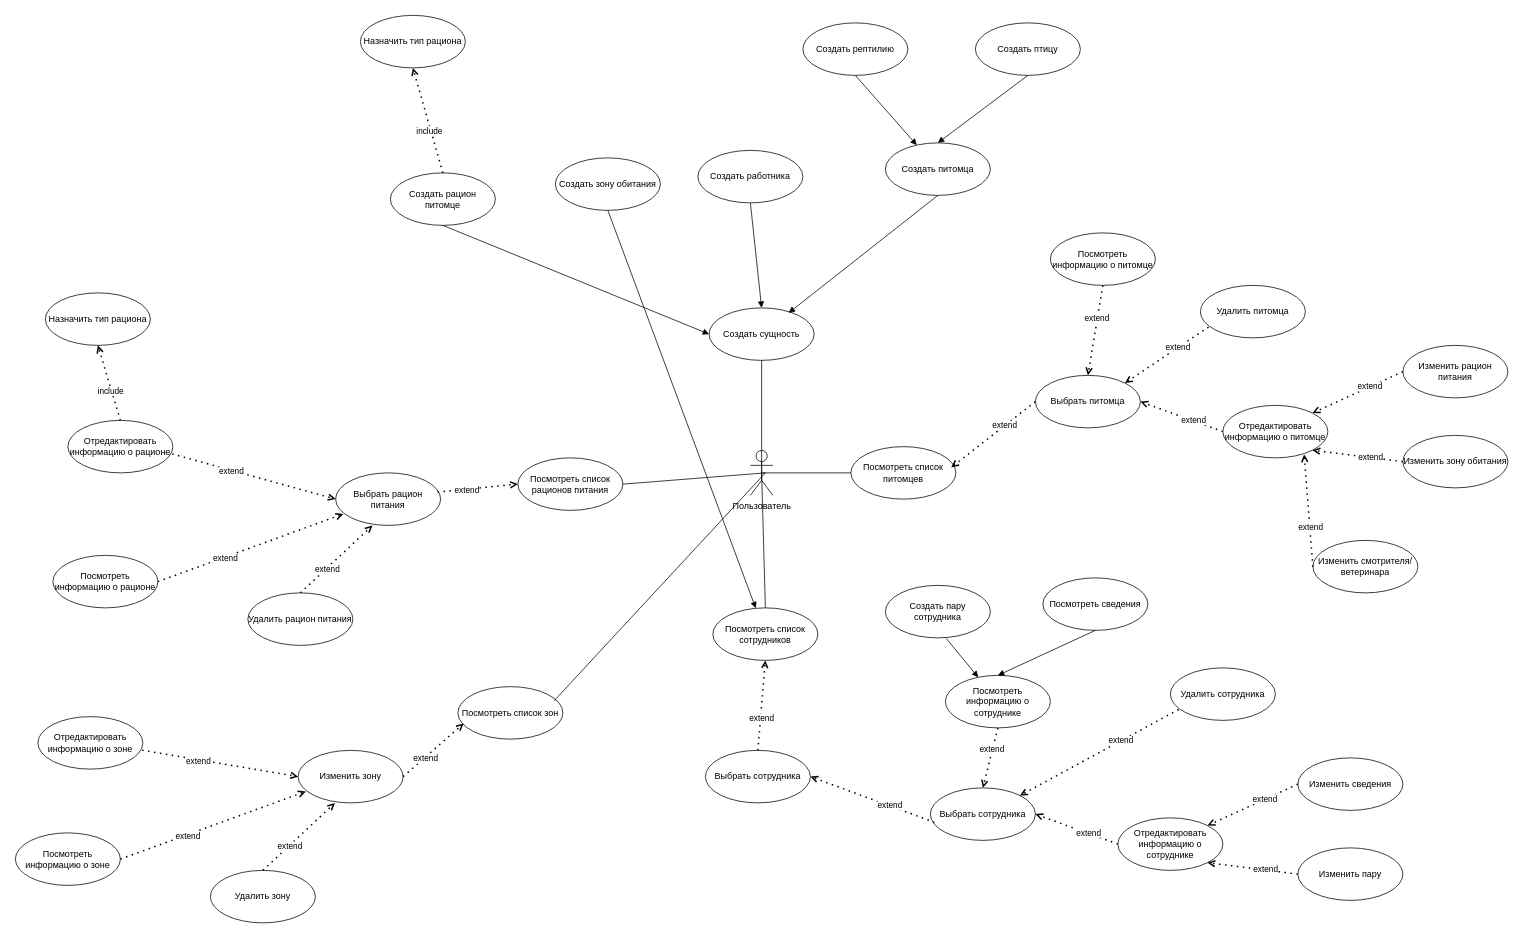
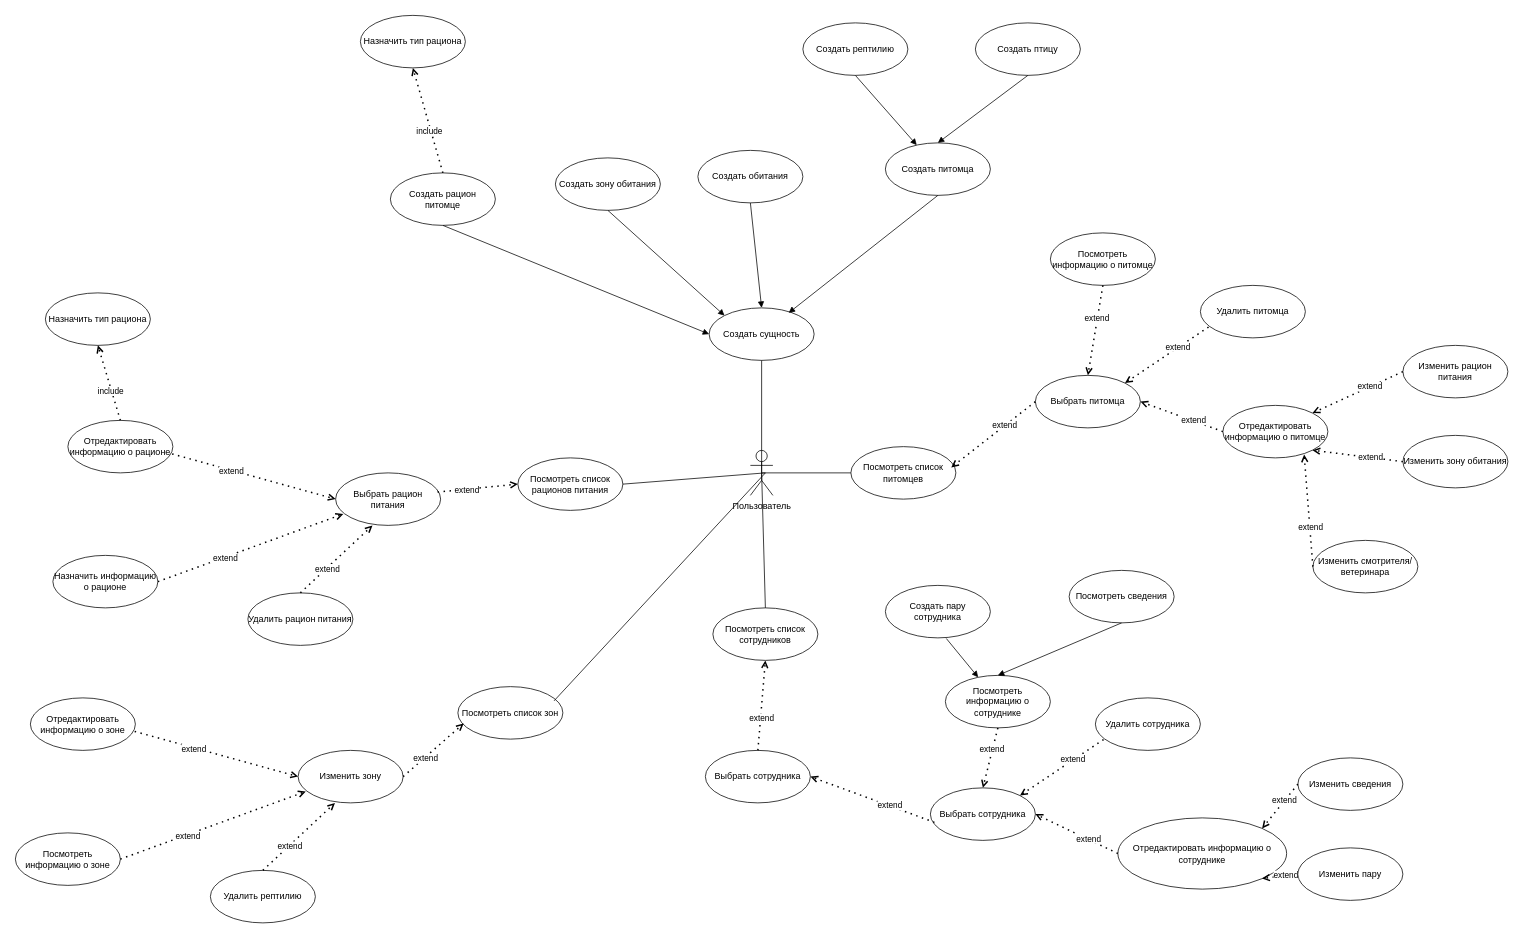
(750, 177) -> (750, 177)
(681, 406) -> (664, 261)
(105, 582) -> (105, 582)
(1095, 604) -> (1122, 597)
(1223, 694) -> (1148, 724)
(90, 743) -> (83, 724)
(1170, 844) -> (1202, 854)
(263, 897) -> (263, 897)
